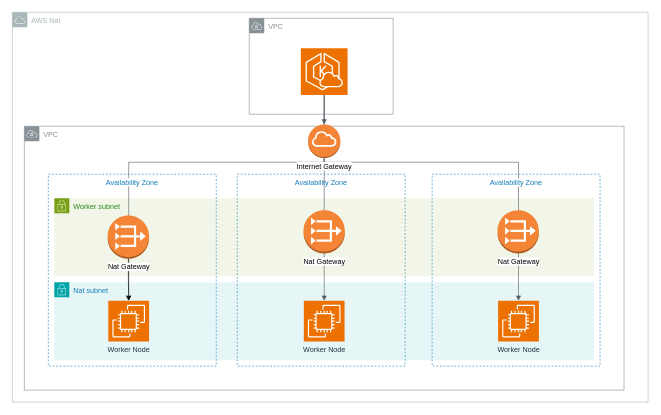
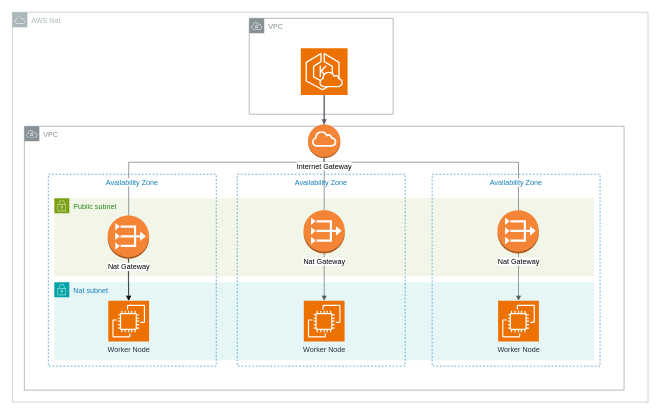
(99, 207) -> (97, 207)
